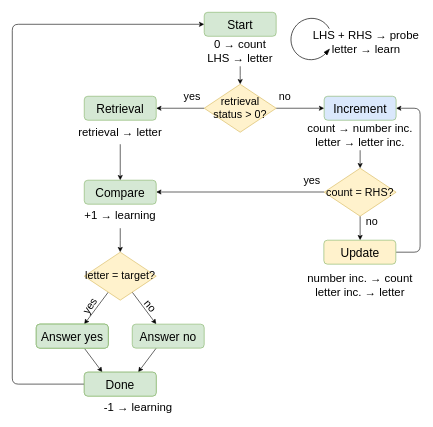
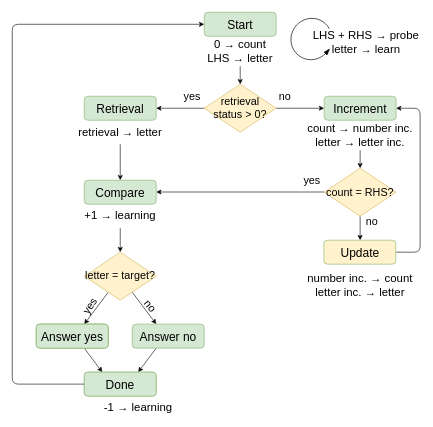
(360, 108) -> (360, 108)
